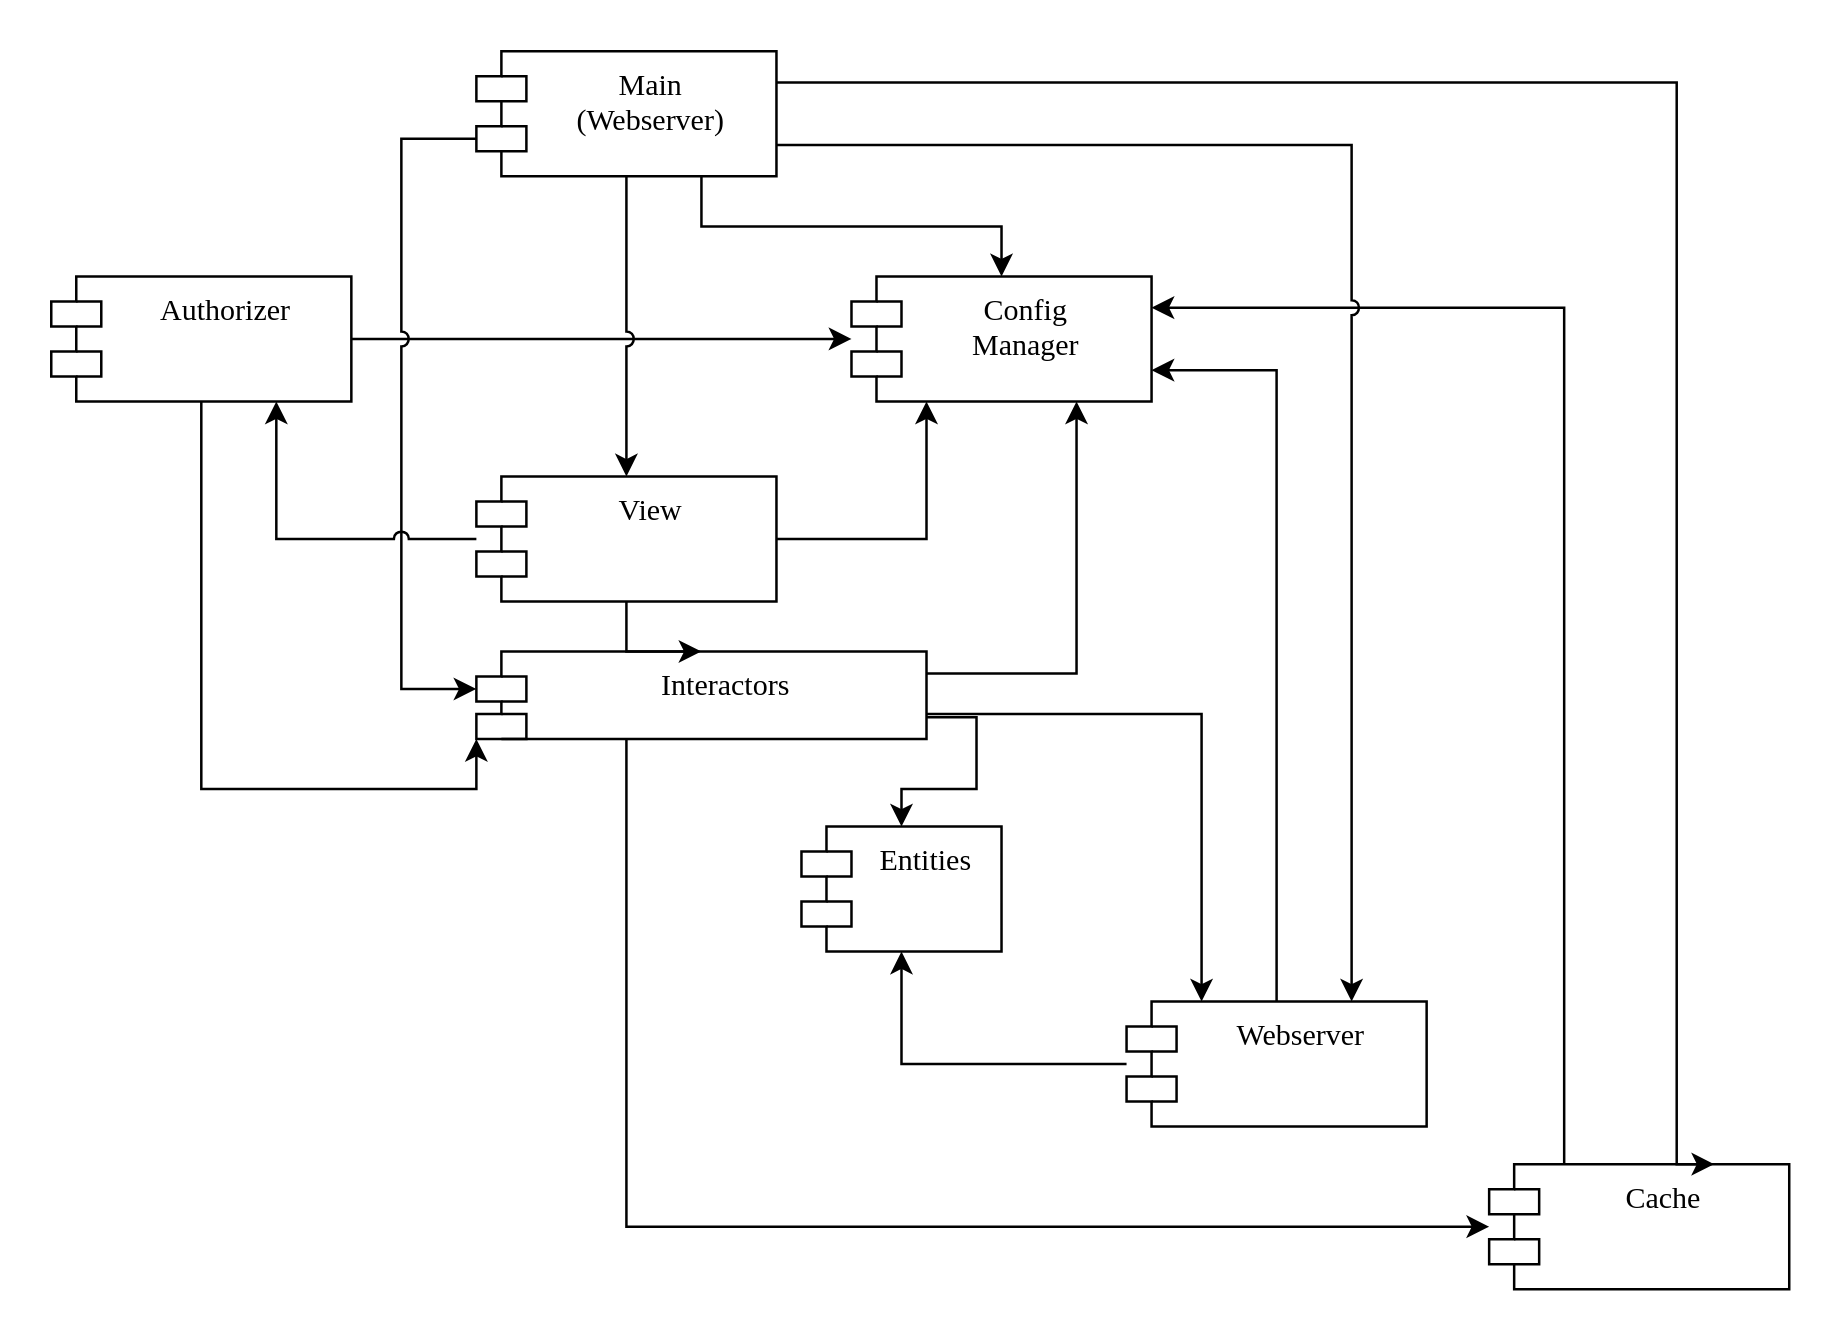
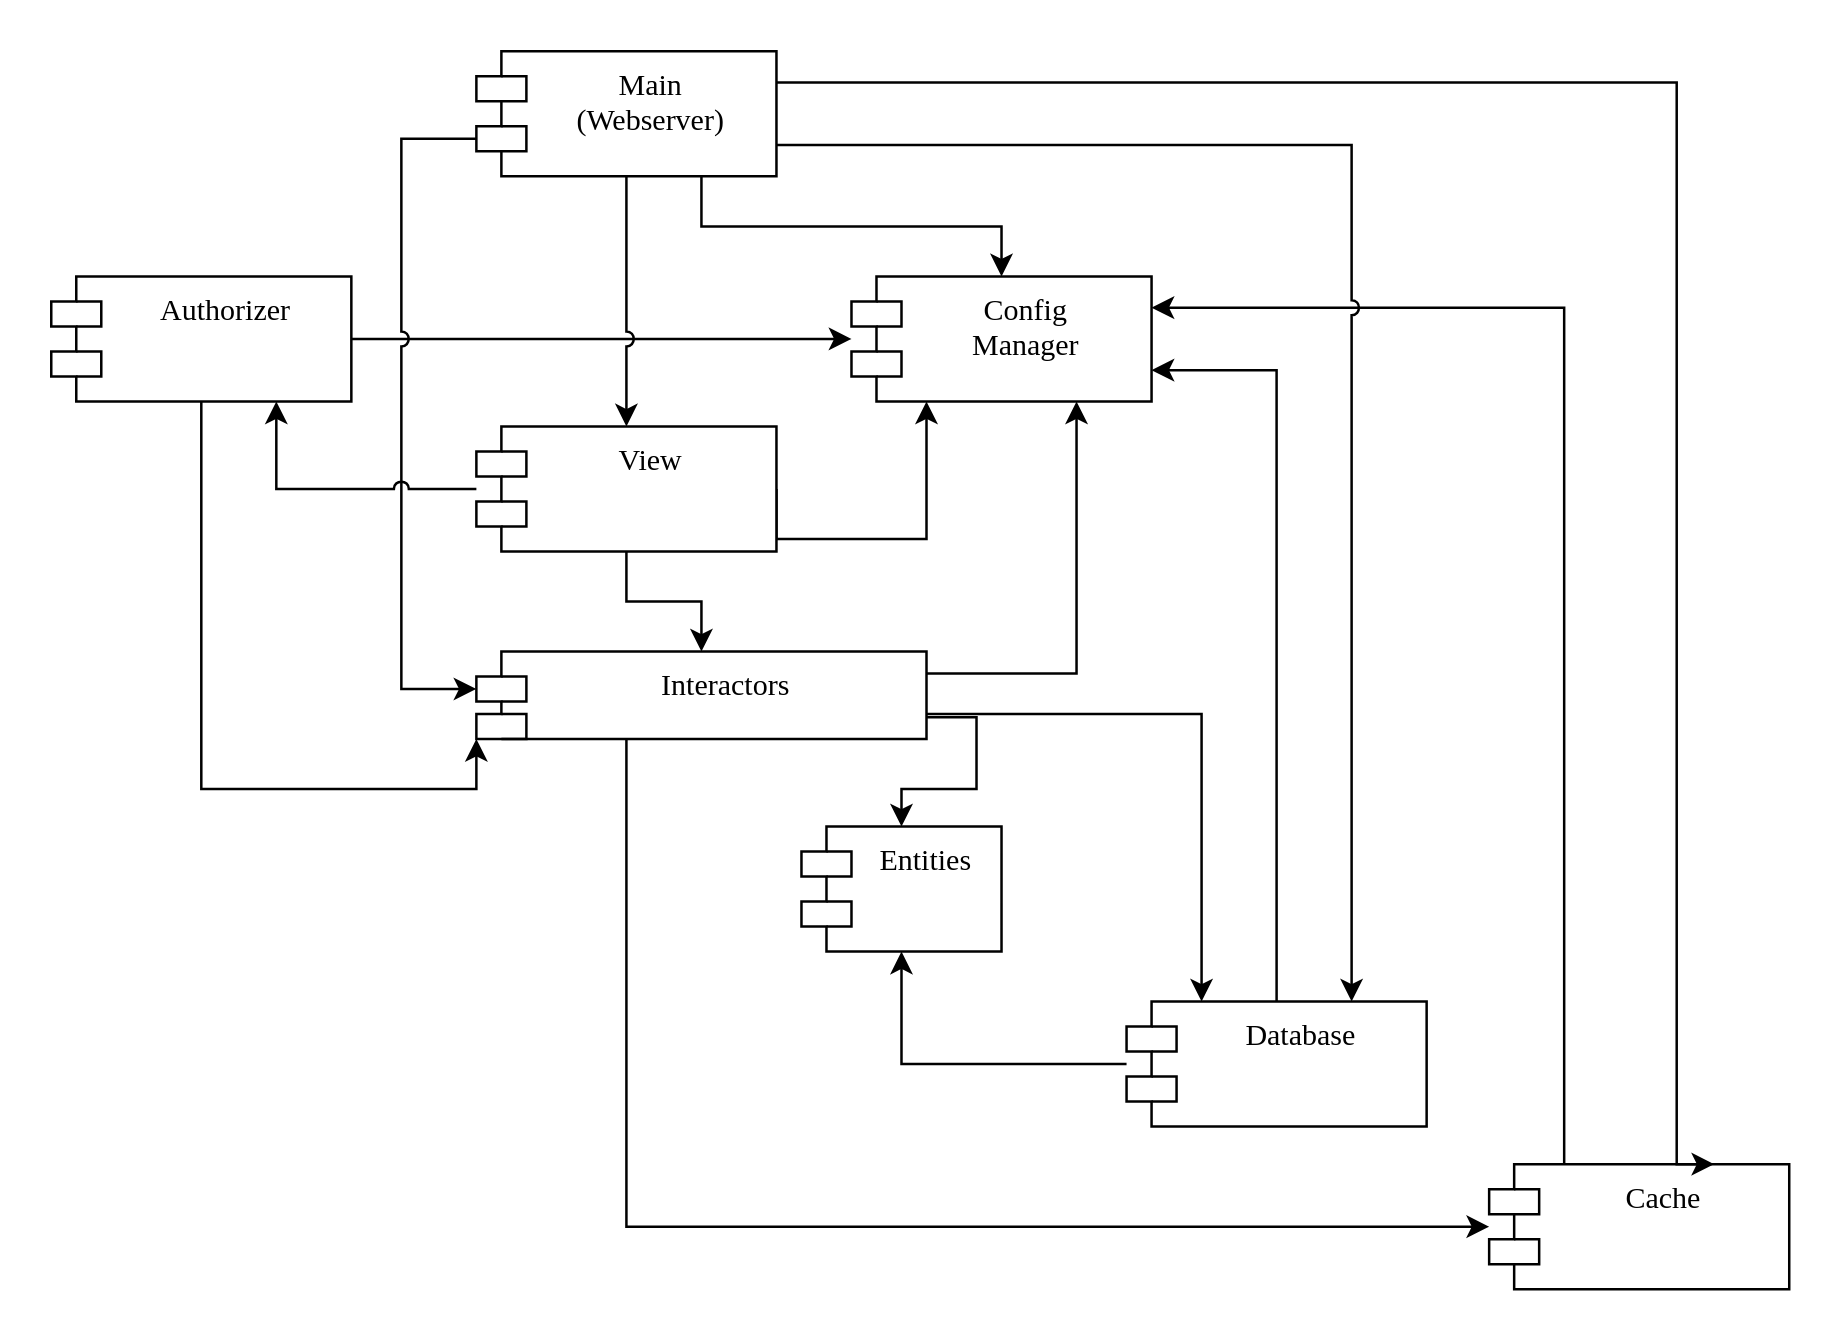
(626, 539) -> (626, 489)
(1300, 1035) -> (1300, 1035)
